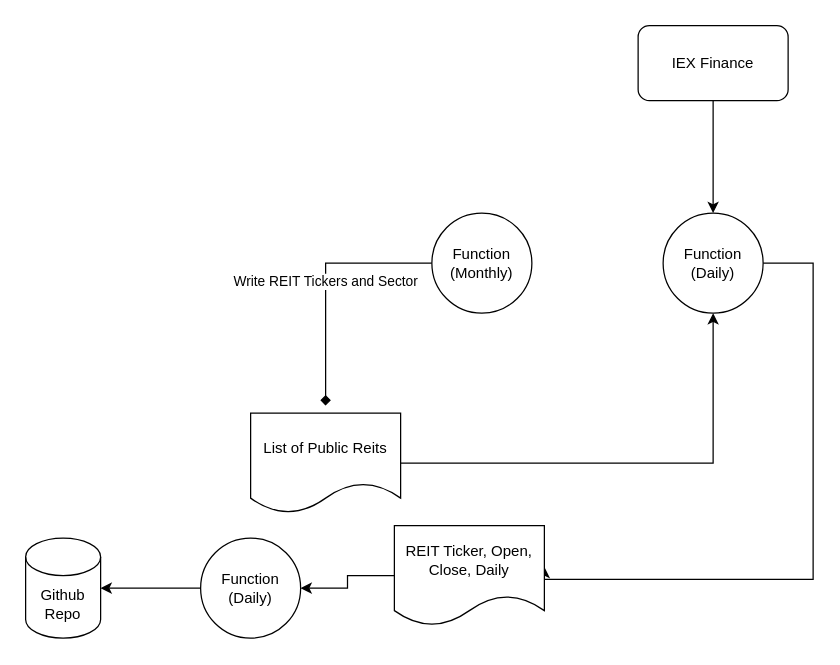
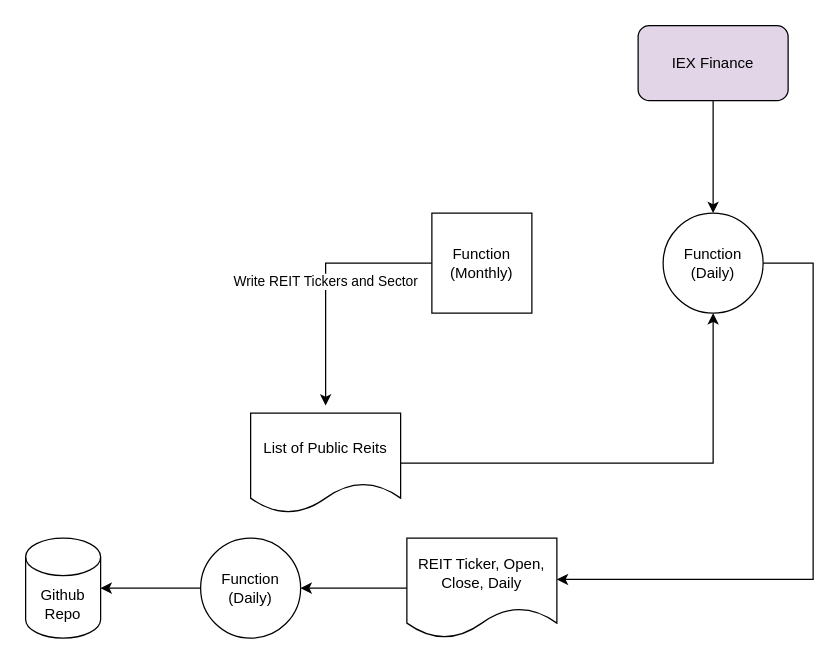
(713, 63) -> (713, 63)
(482, 263) -> (482, 263)
(326, 394) -> (326, 395)
(469, 576) -> (482, 588)
